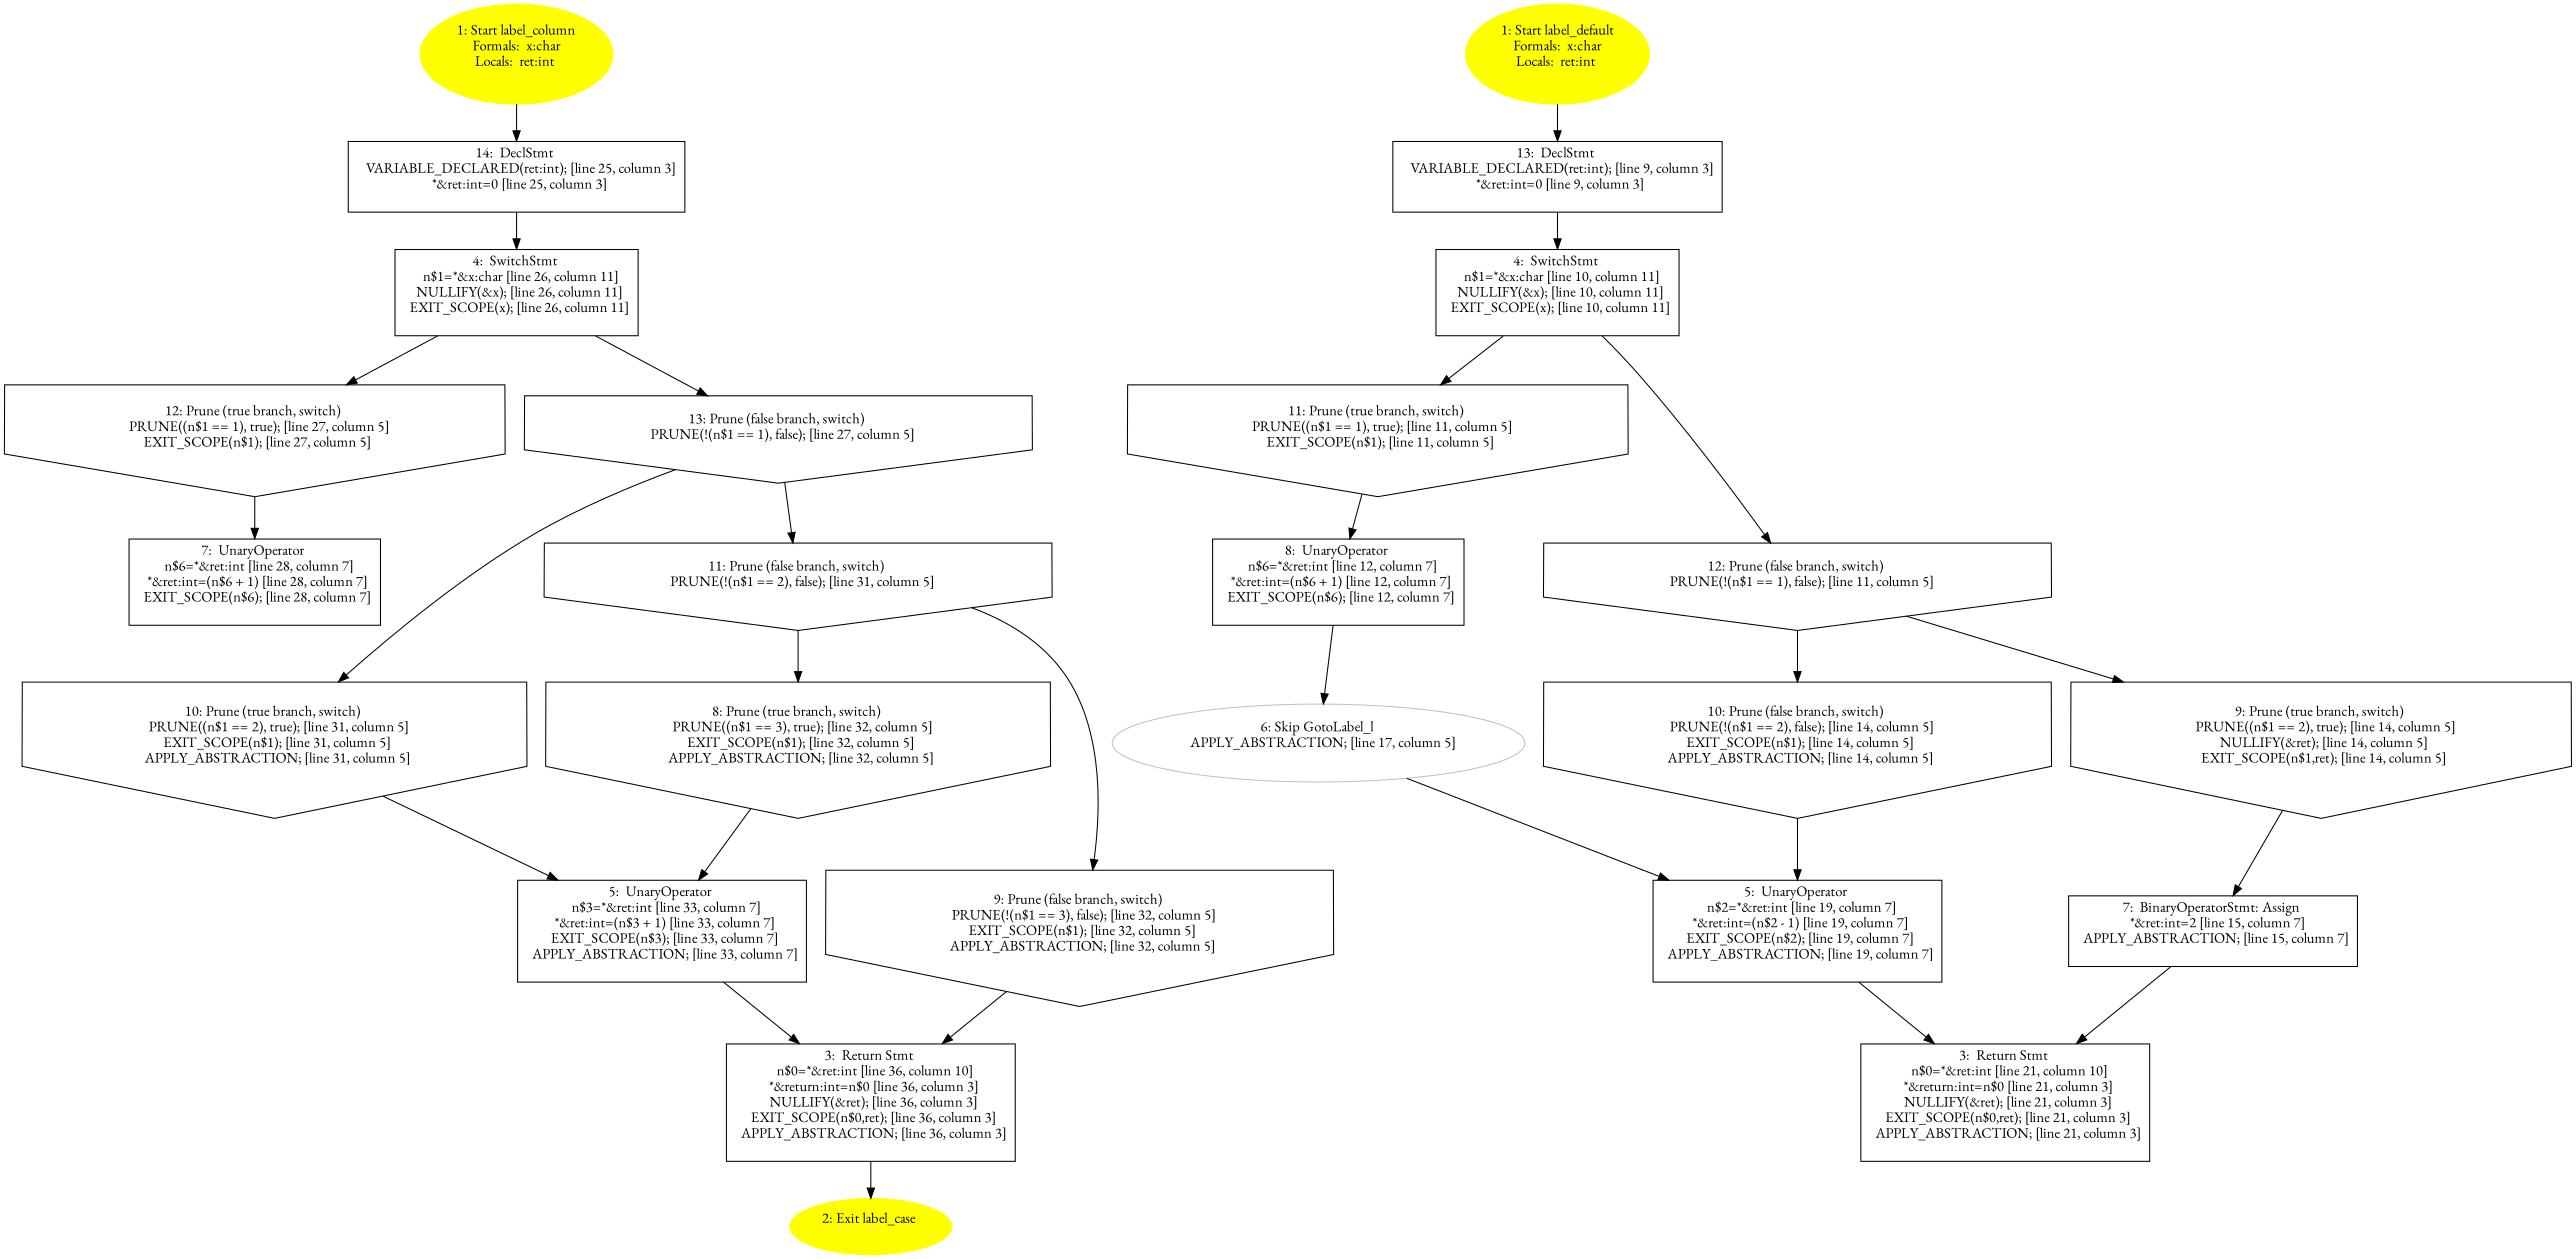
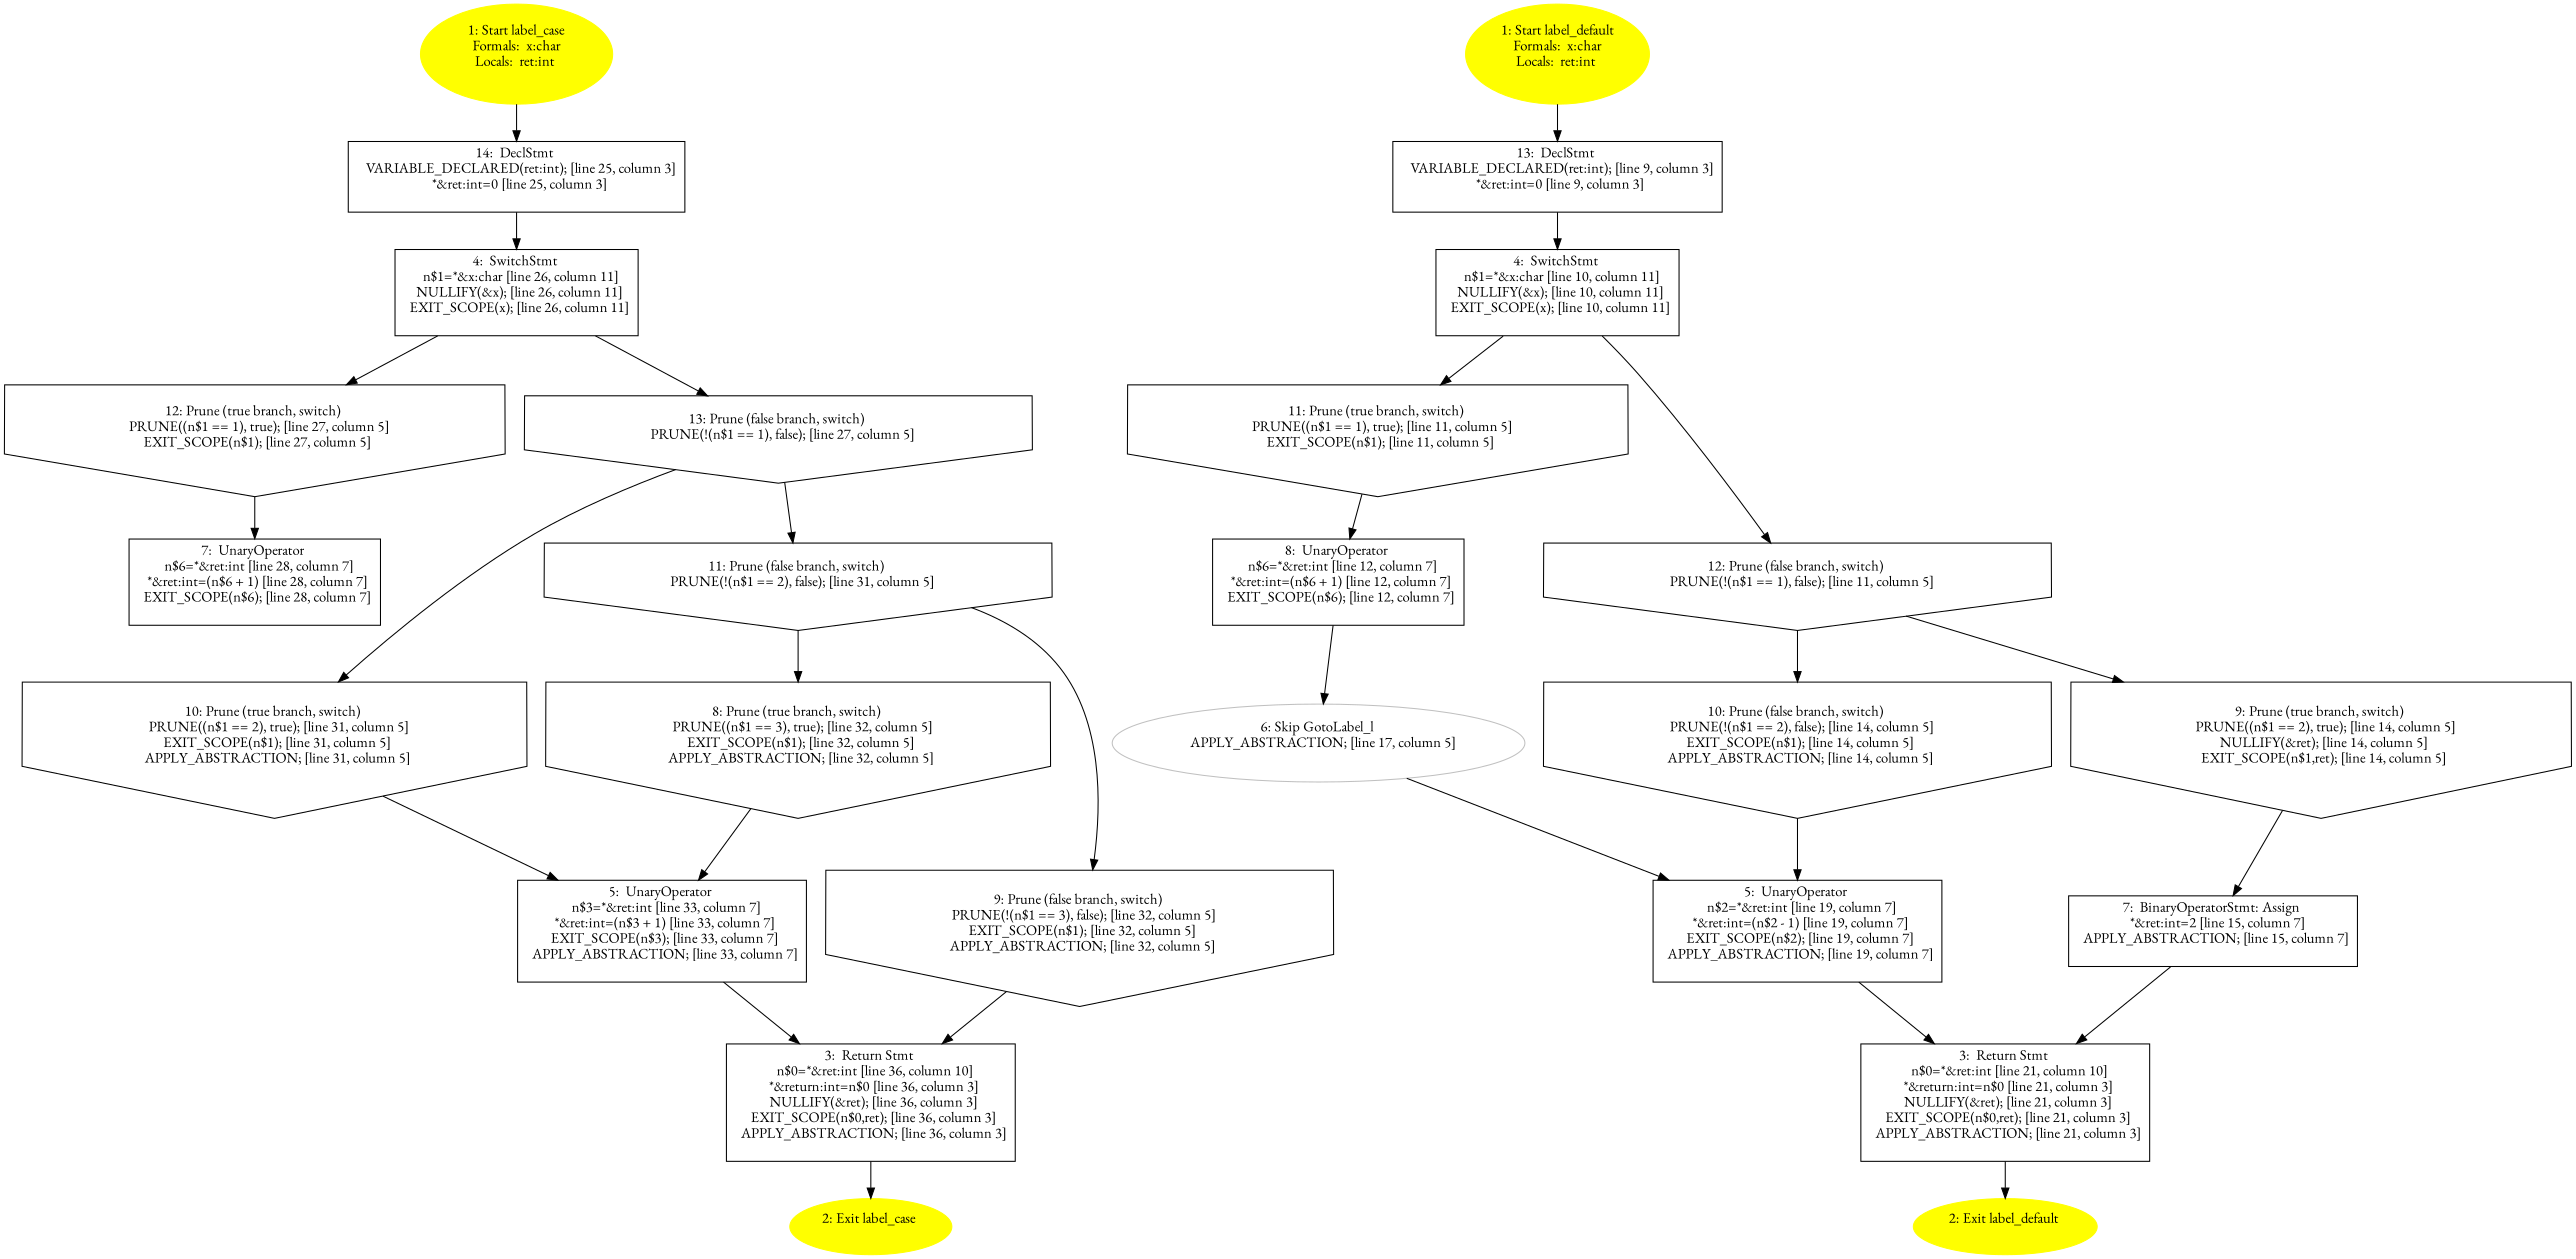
(517, 54) -> (517, 54)
none -> (2005, 1227)
